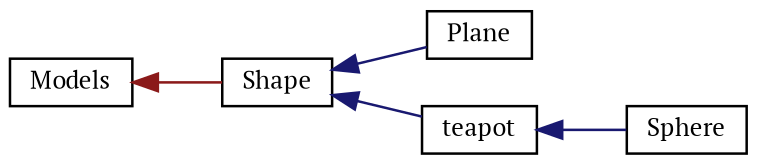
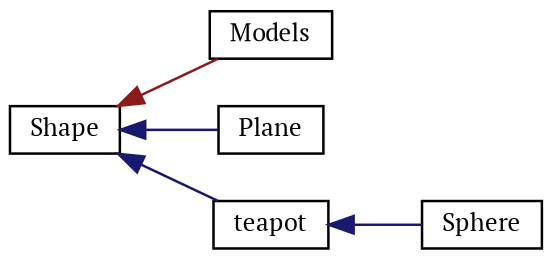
(190, 82) -> (180, 77)
